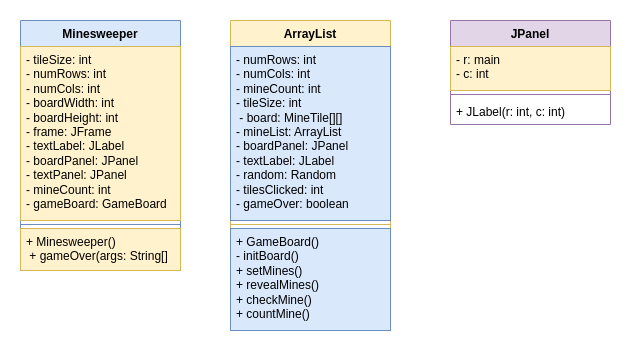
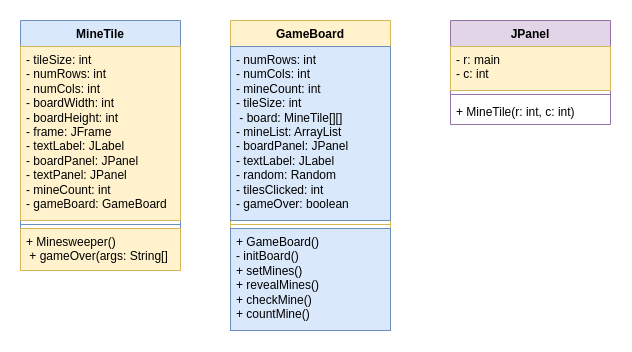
(101, 35) -> (101, 35)
(311, 35) -> (311, 35)
(522, 113) -> (525, 113)
